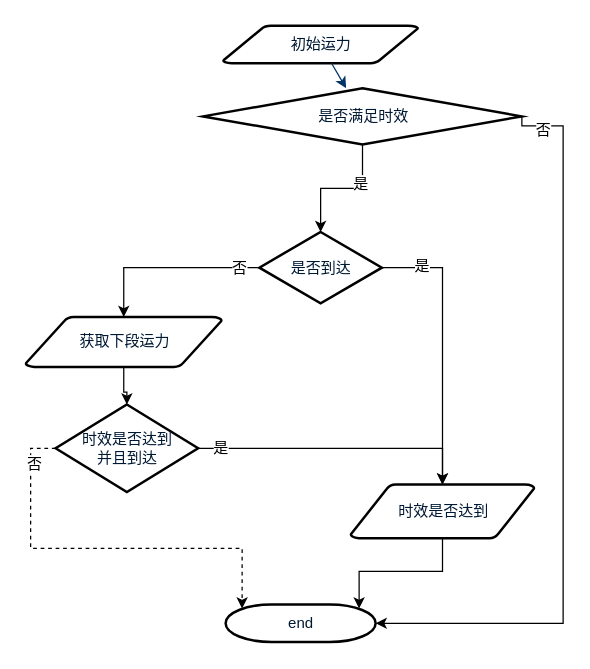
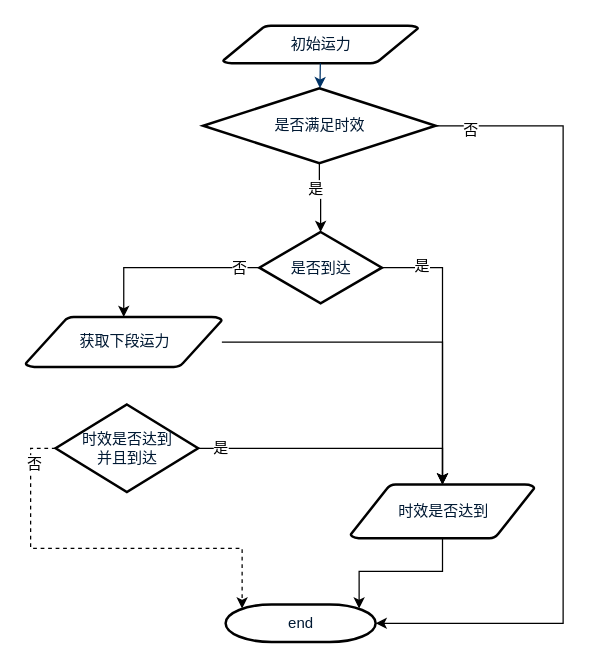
(363, 116) -> (319, 126)
(124, 383) -> (331, 342)
